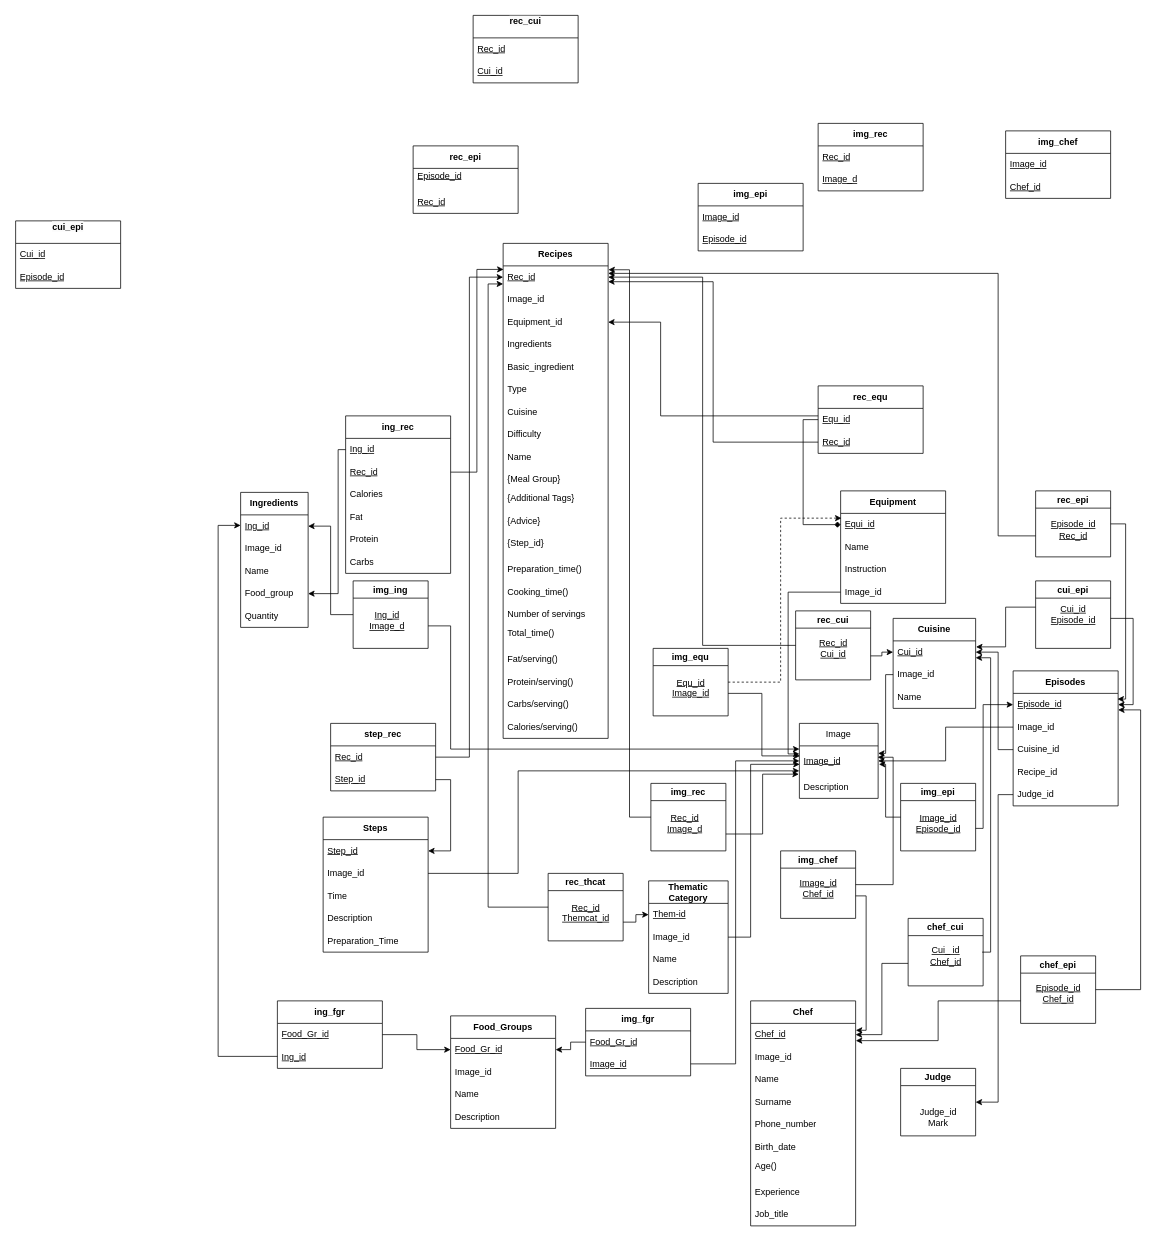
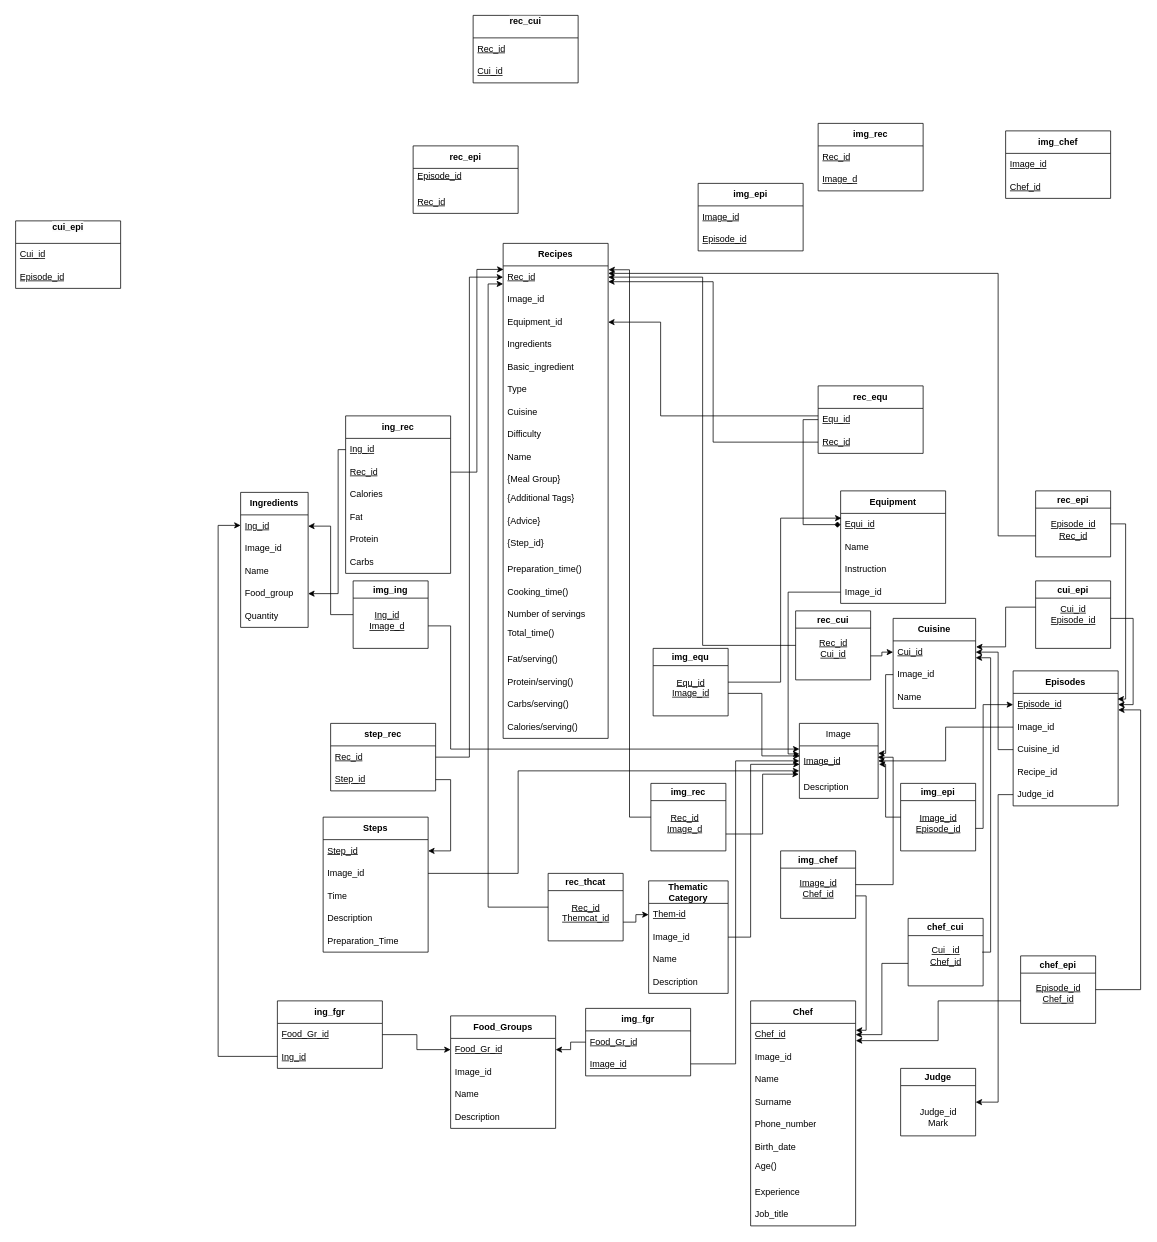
(780, 599) -> (780, 599)
